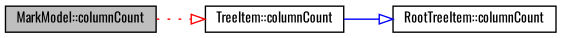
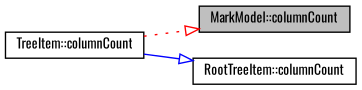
(174, 19) -> (165, 33)
